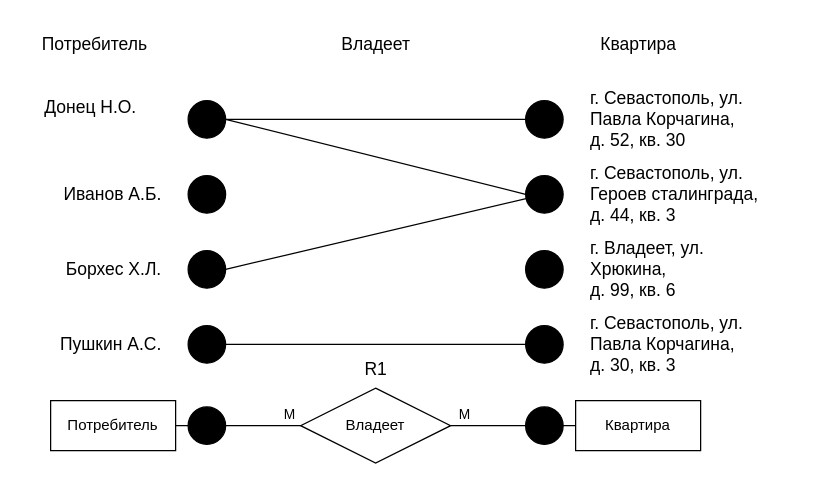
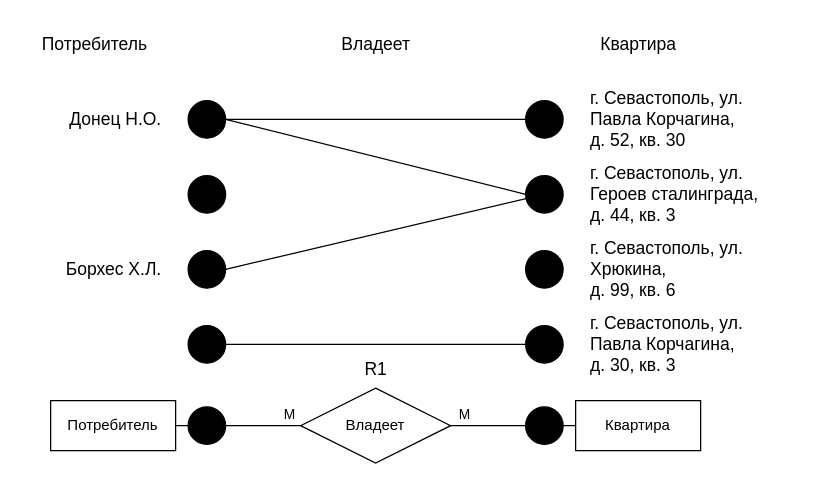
(76, 107) -> (101, 119)
(101, 194) -> none
(644, 269) -> (661, 269)
(101, 344) -> none
